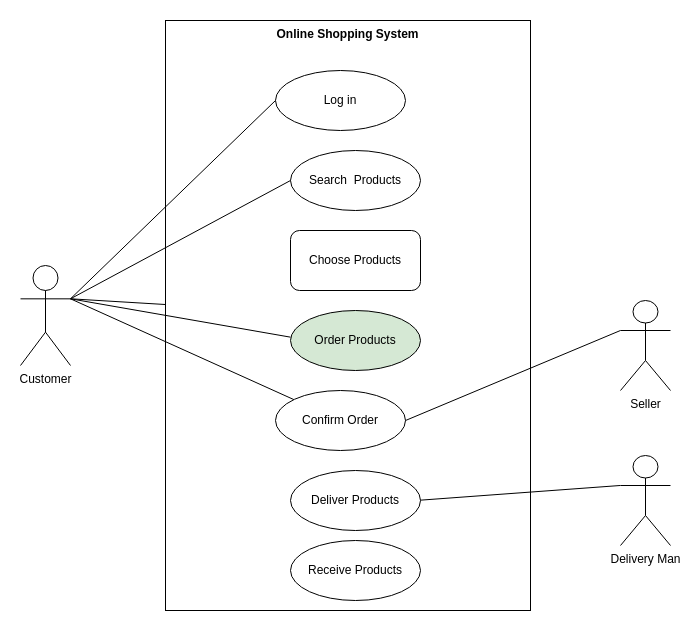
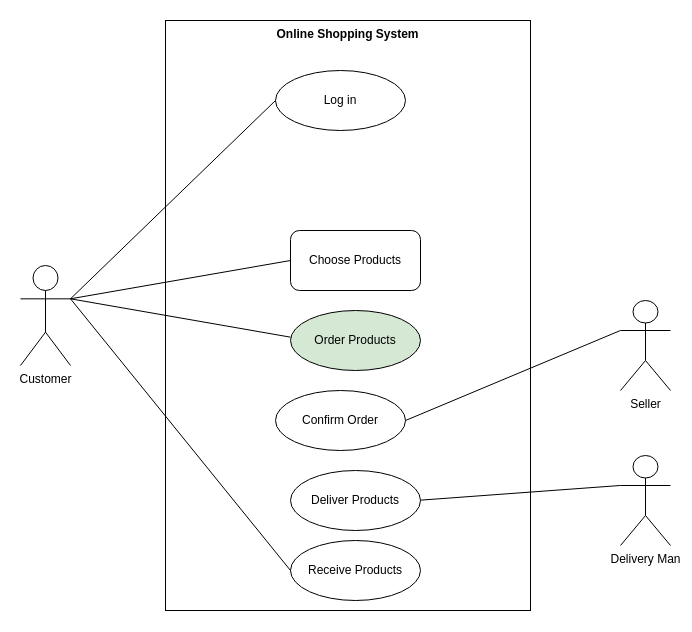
(356, 181) -> none
(183, 238) -> none
(124, 302) -> (181, 435)
(184, 350) -> (184, 279)
